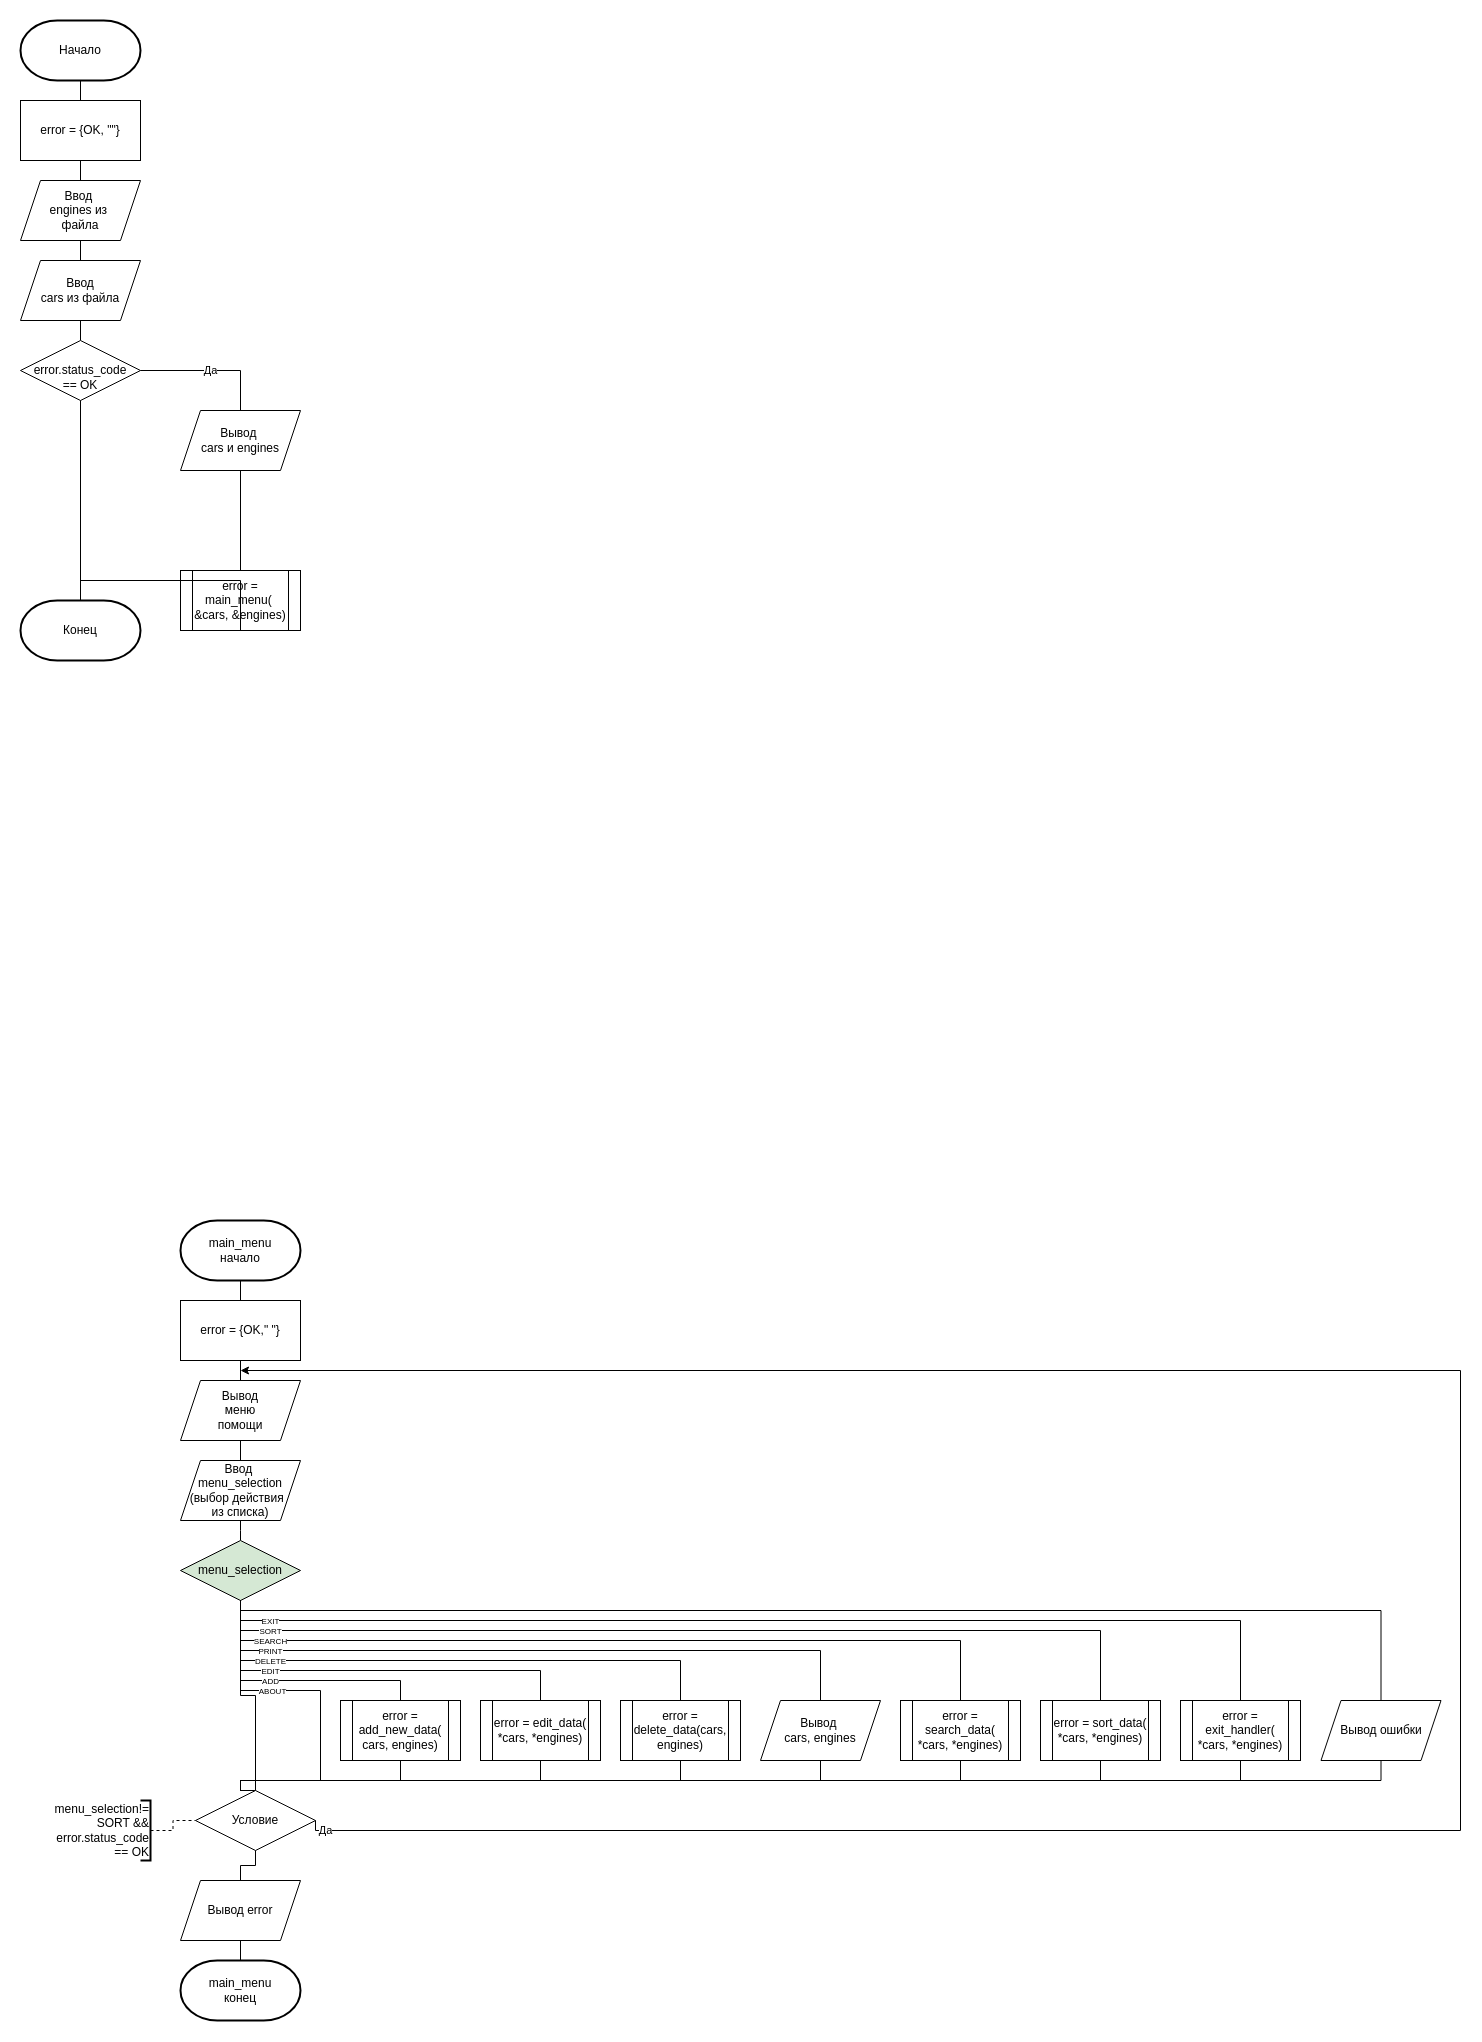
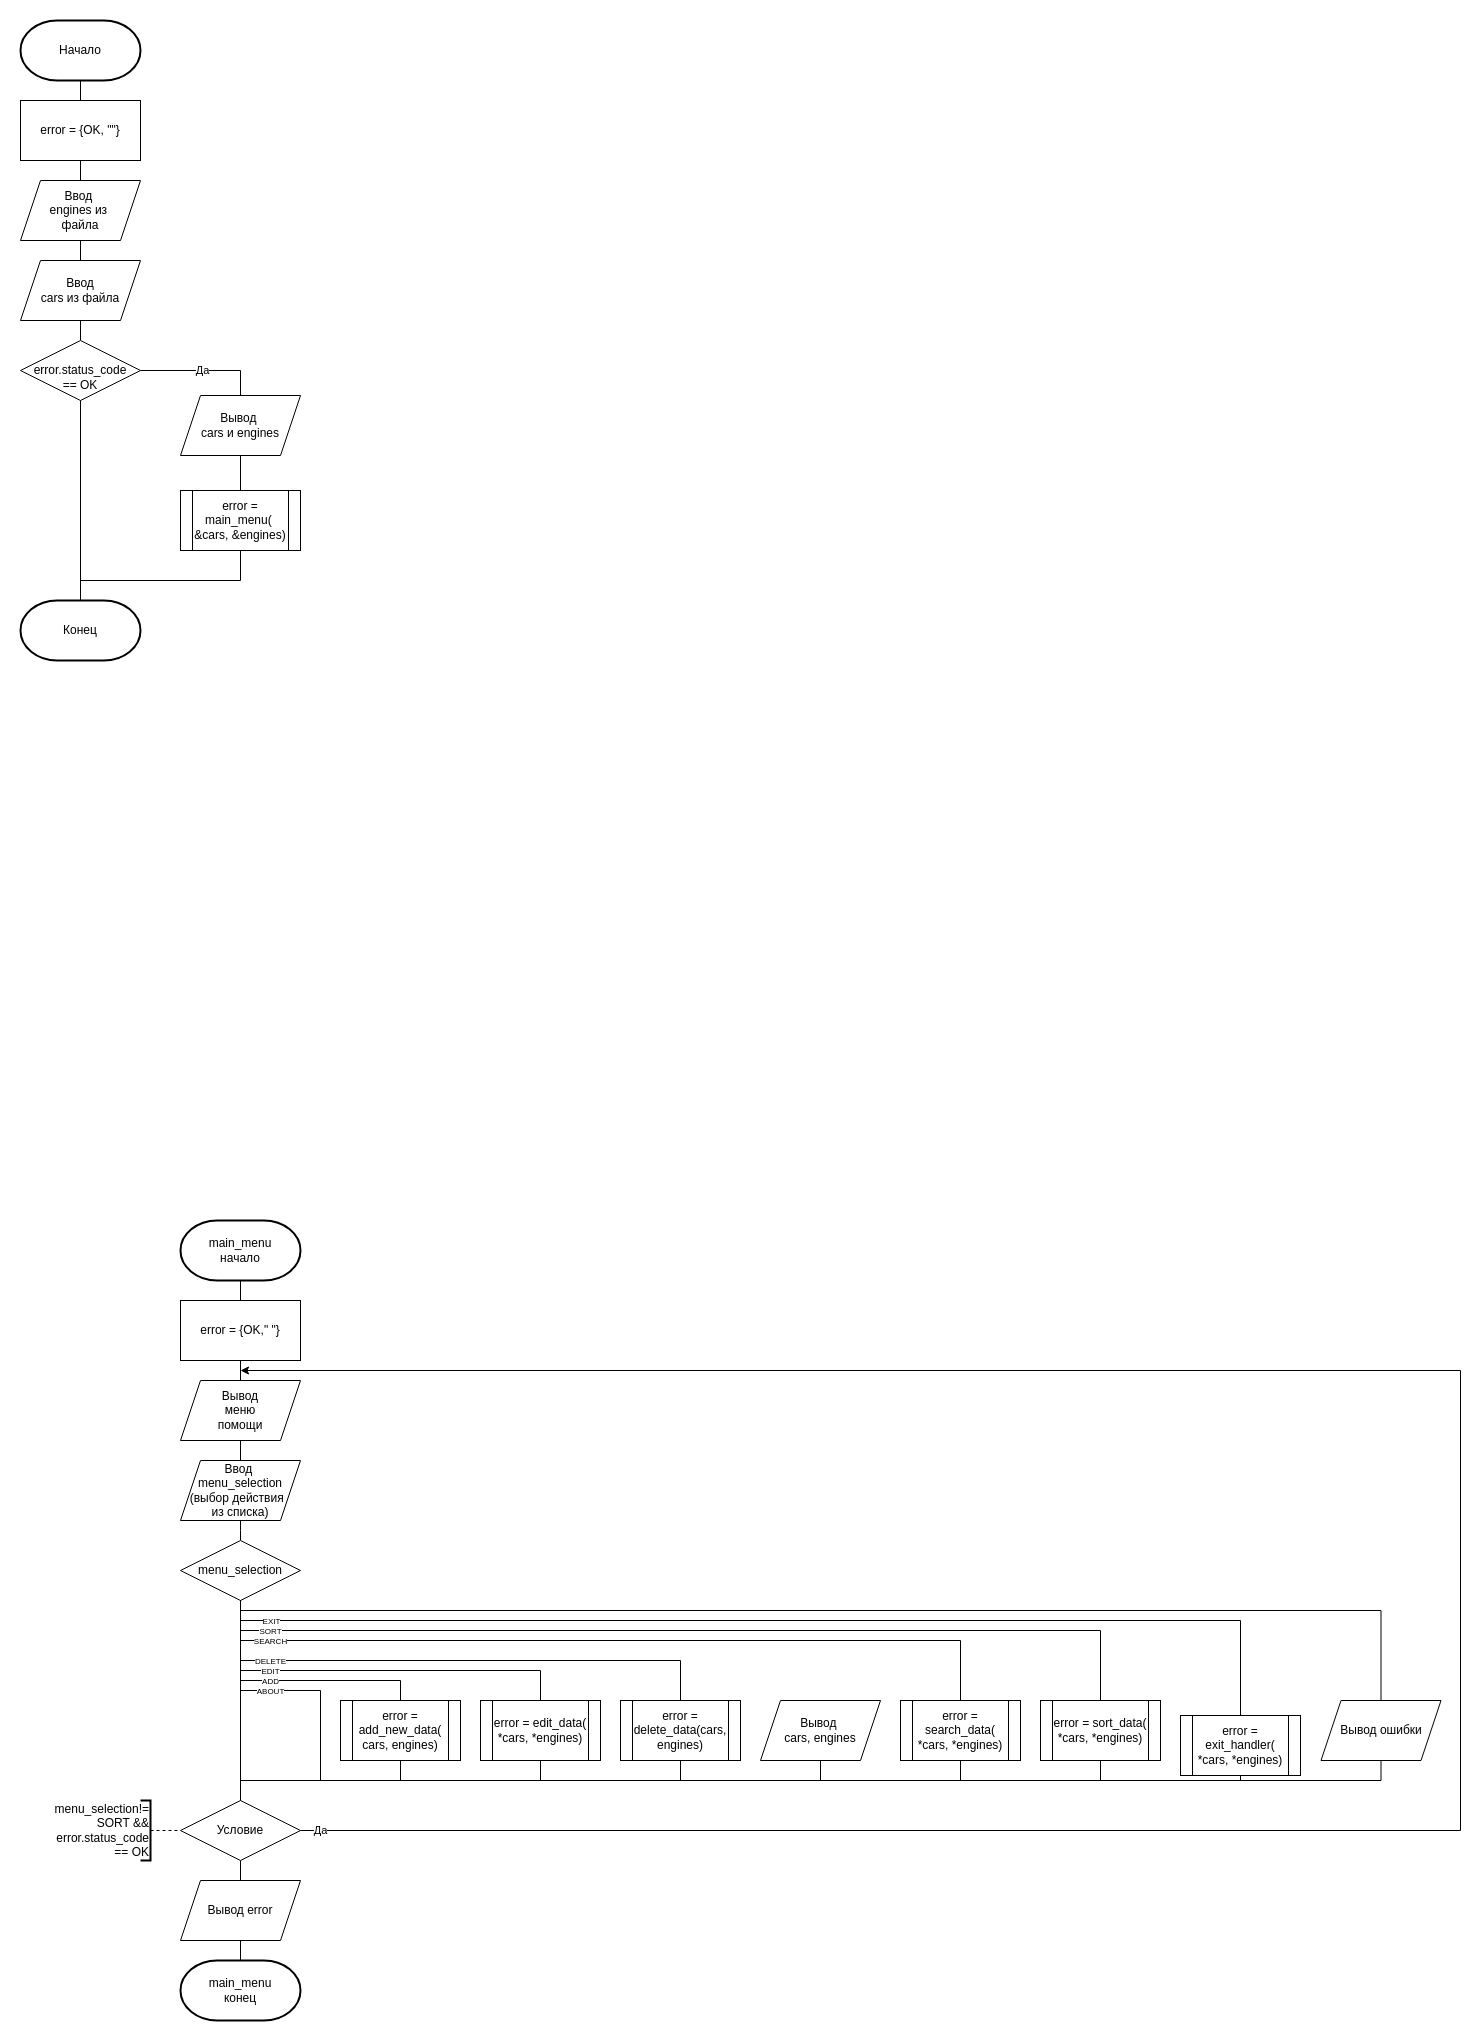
(241, 441) -> (241, 426)
(241, 601) -> (241, 521)
(241, 1571) -> (241, 1571)
(557, 1651) -> none
(1241, 1731) -> (1241, 1746)
(256, 1821) -> (241, 1831)
